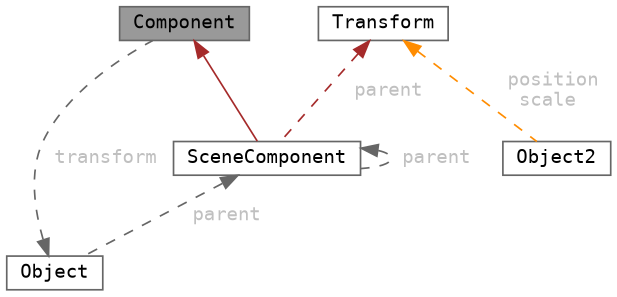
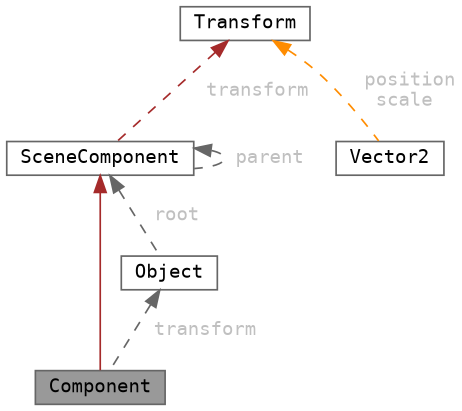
(383, 91) -> (252, 91)
(230, 98) -> (100, 281)
(557, 158) -> (390, 158)
(222, 216) -> (171, 216)
